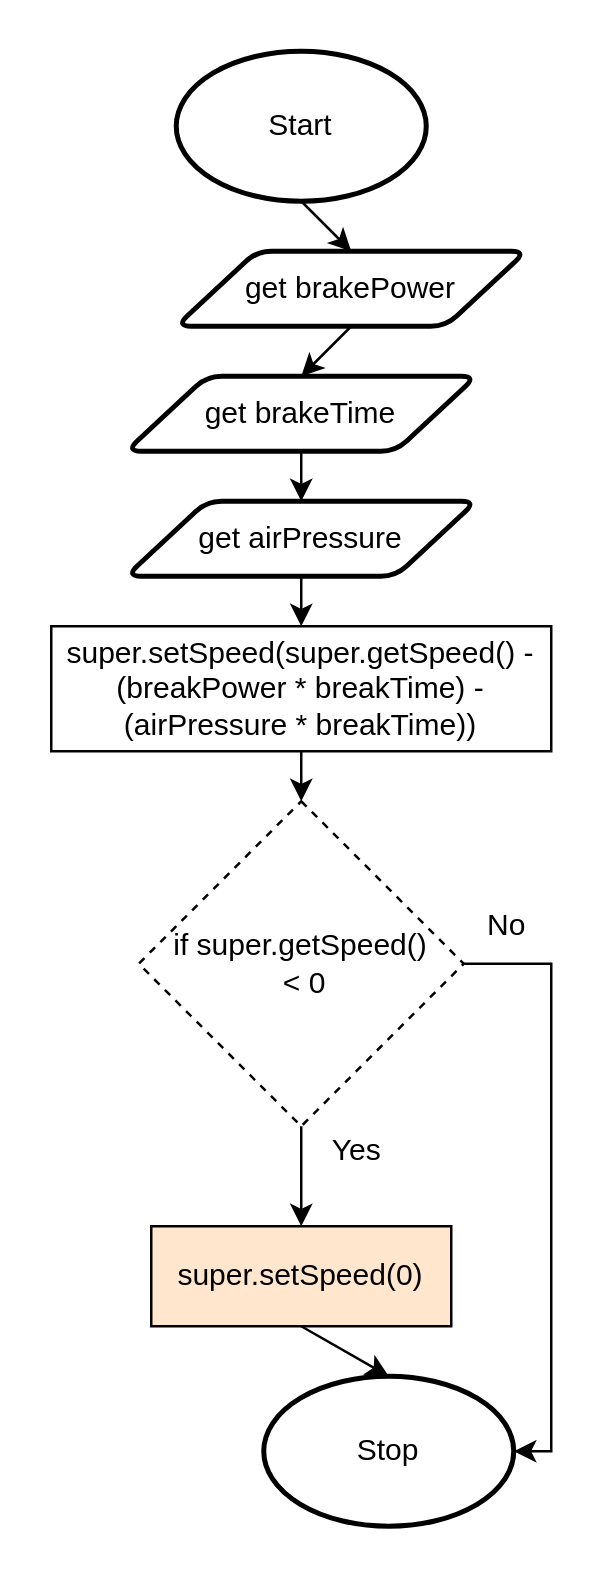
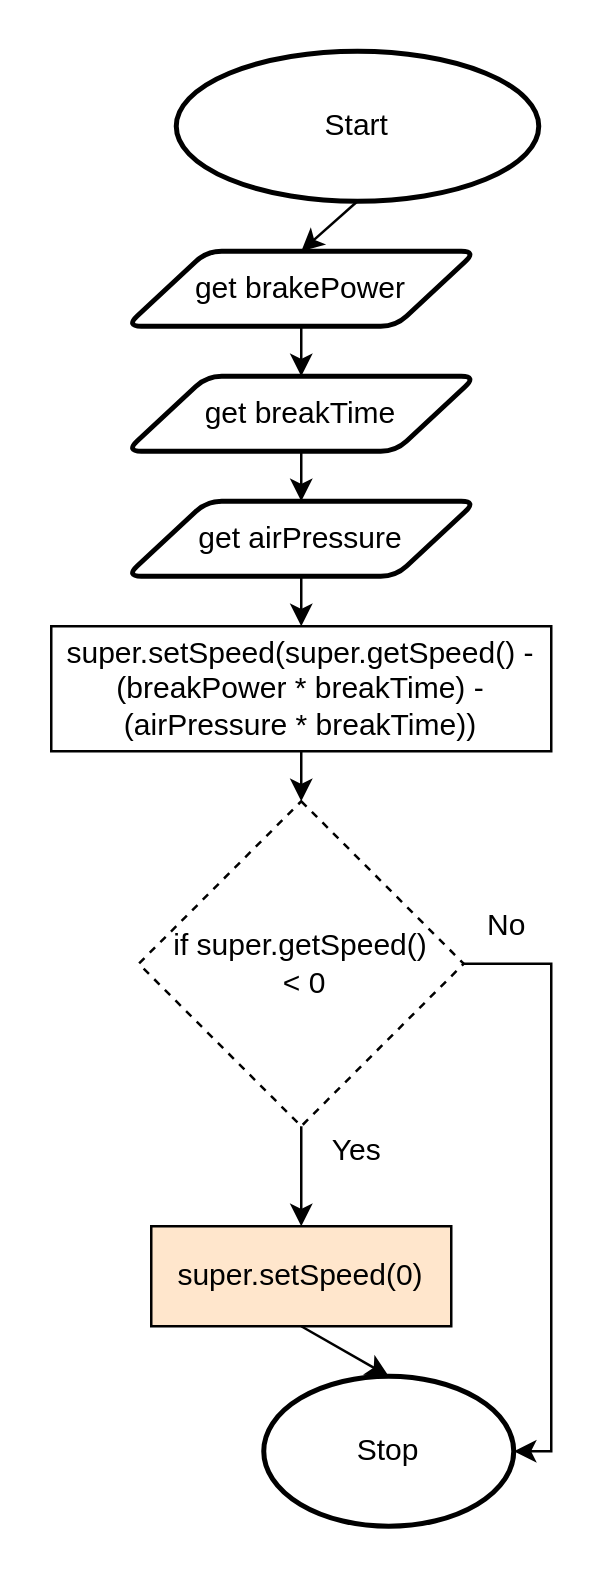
(301, 126) -> (358, 126)
(351, 289) -> (301, 289)
(301, 414) -> (301, 414)
